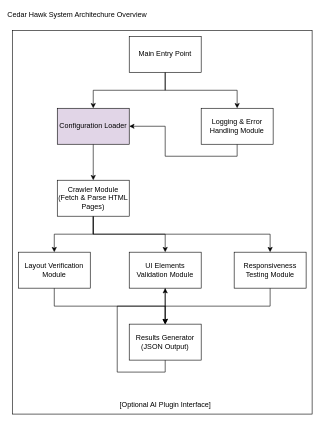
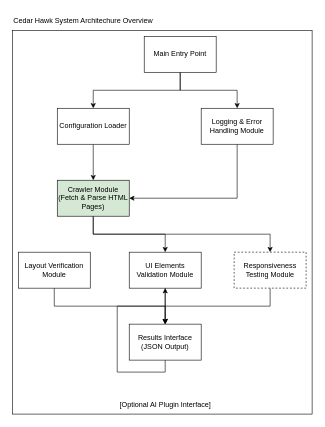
(84, 15) -> (90, 21)
(165, 54) -> (180, 54)
(93, 126) -> (93, 126)
(165, 126) -> (134, 198)
(93, 198) -> (93, 198)
(54, 234) -> none
(270, 270) -> (270, 270)
(165, 342) -> (165, 342)
